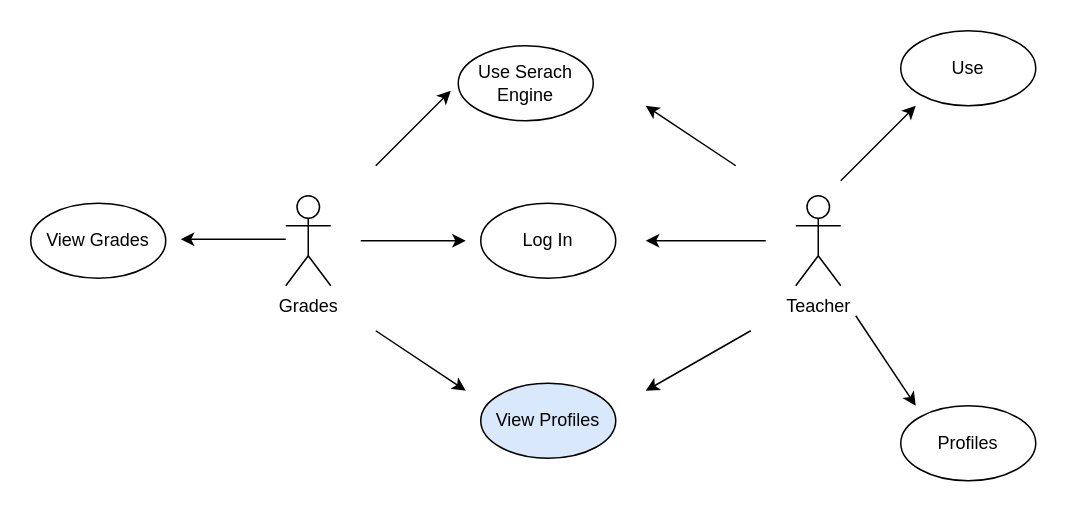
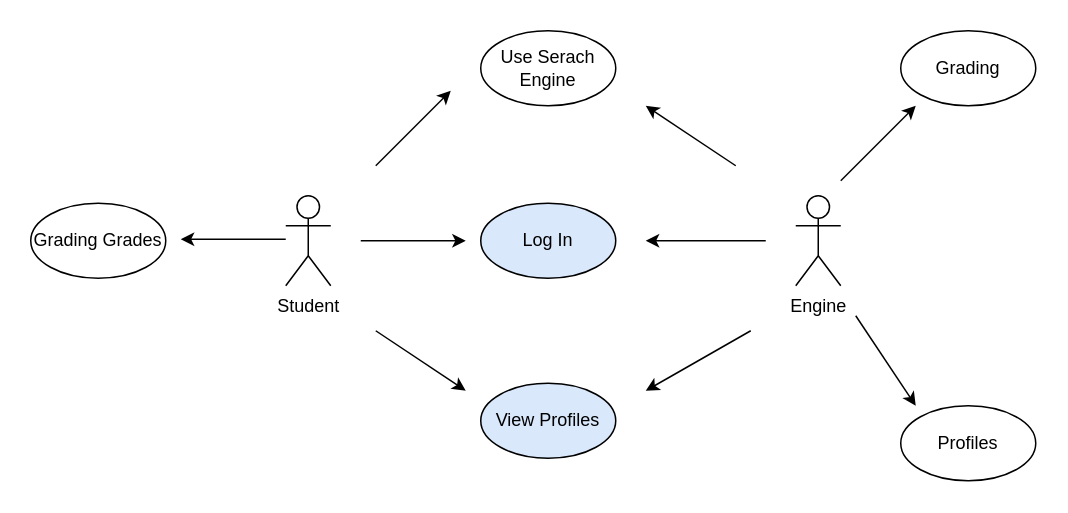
(968, 68) -> (968, 68)
(526, 83) -> (548, 68)
(98, 241) -> (98, 241)
(548, 241) -> (548, 241)
(309, 307) -> (309, 307)
(819, 307) -> (819, 307)
